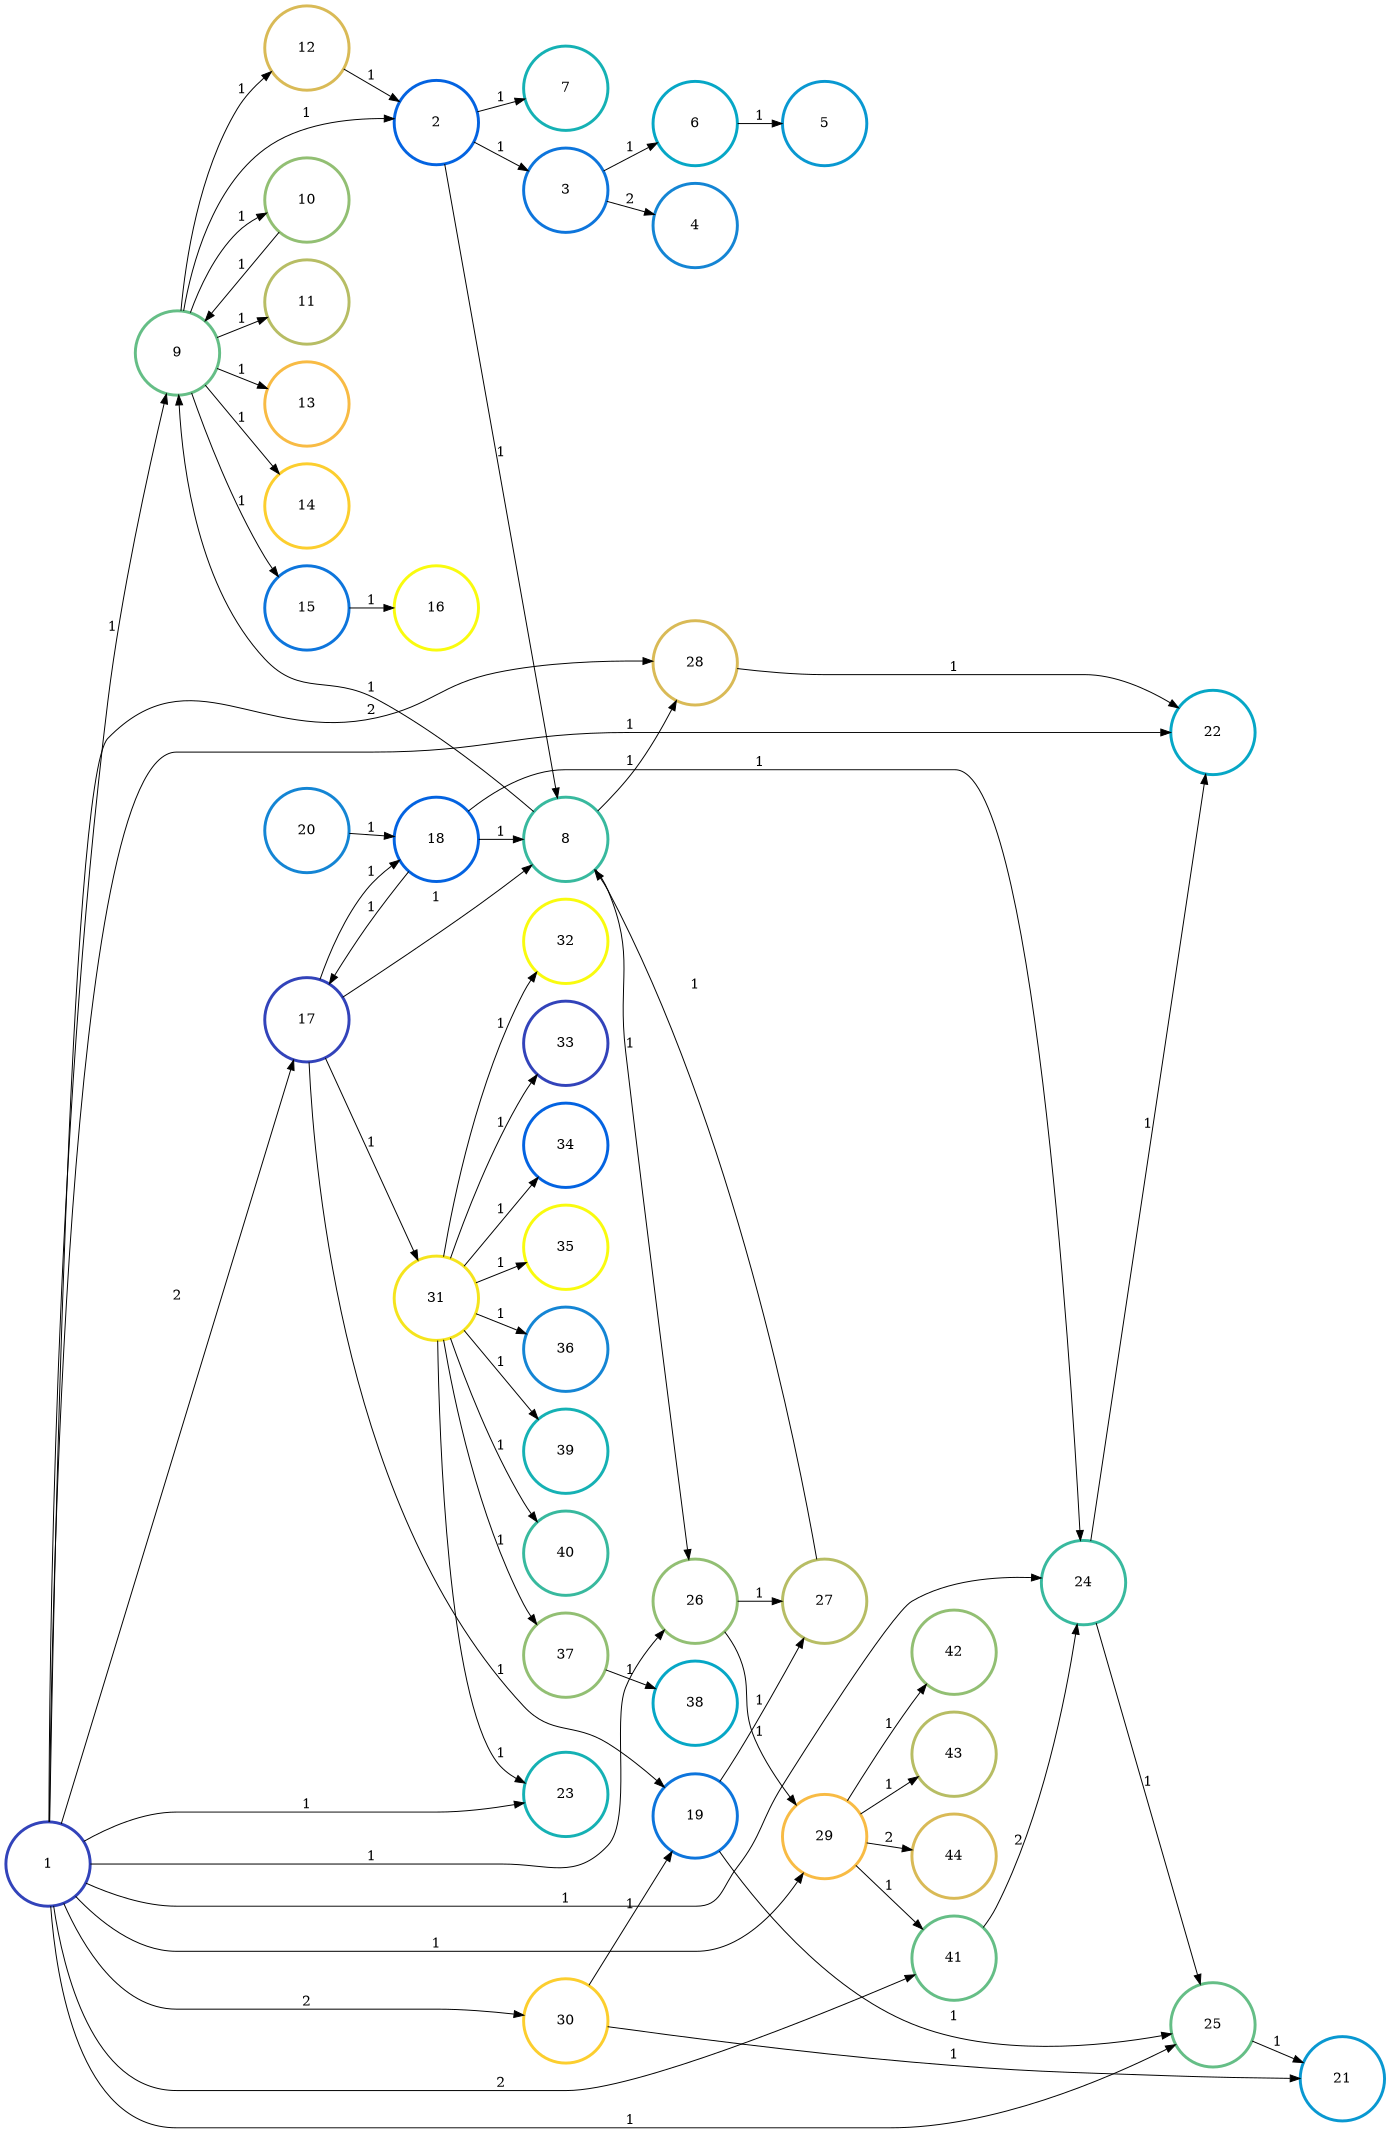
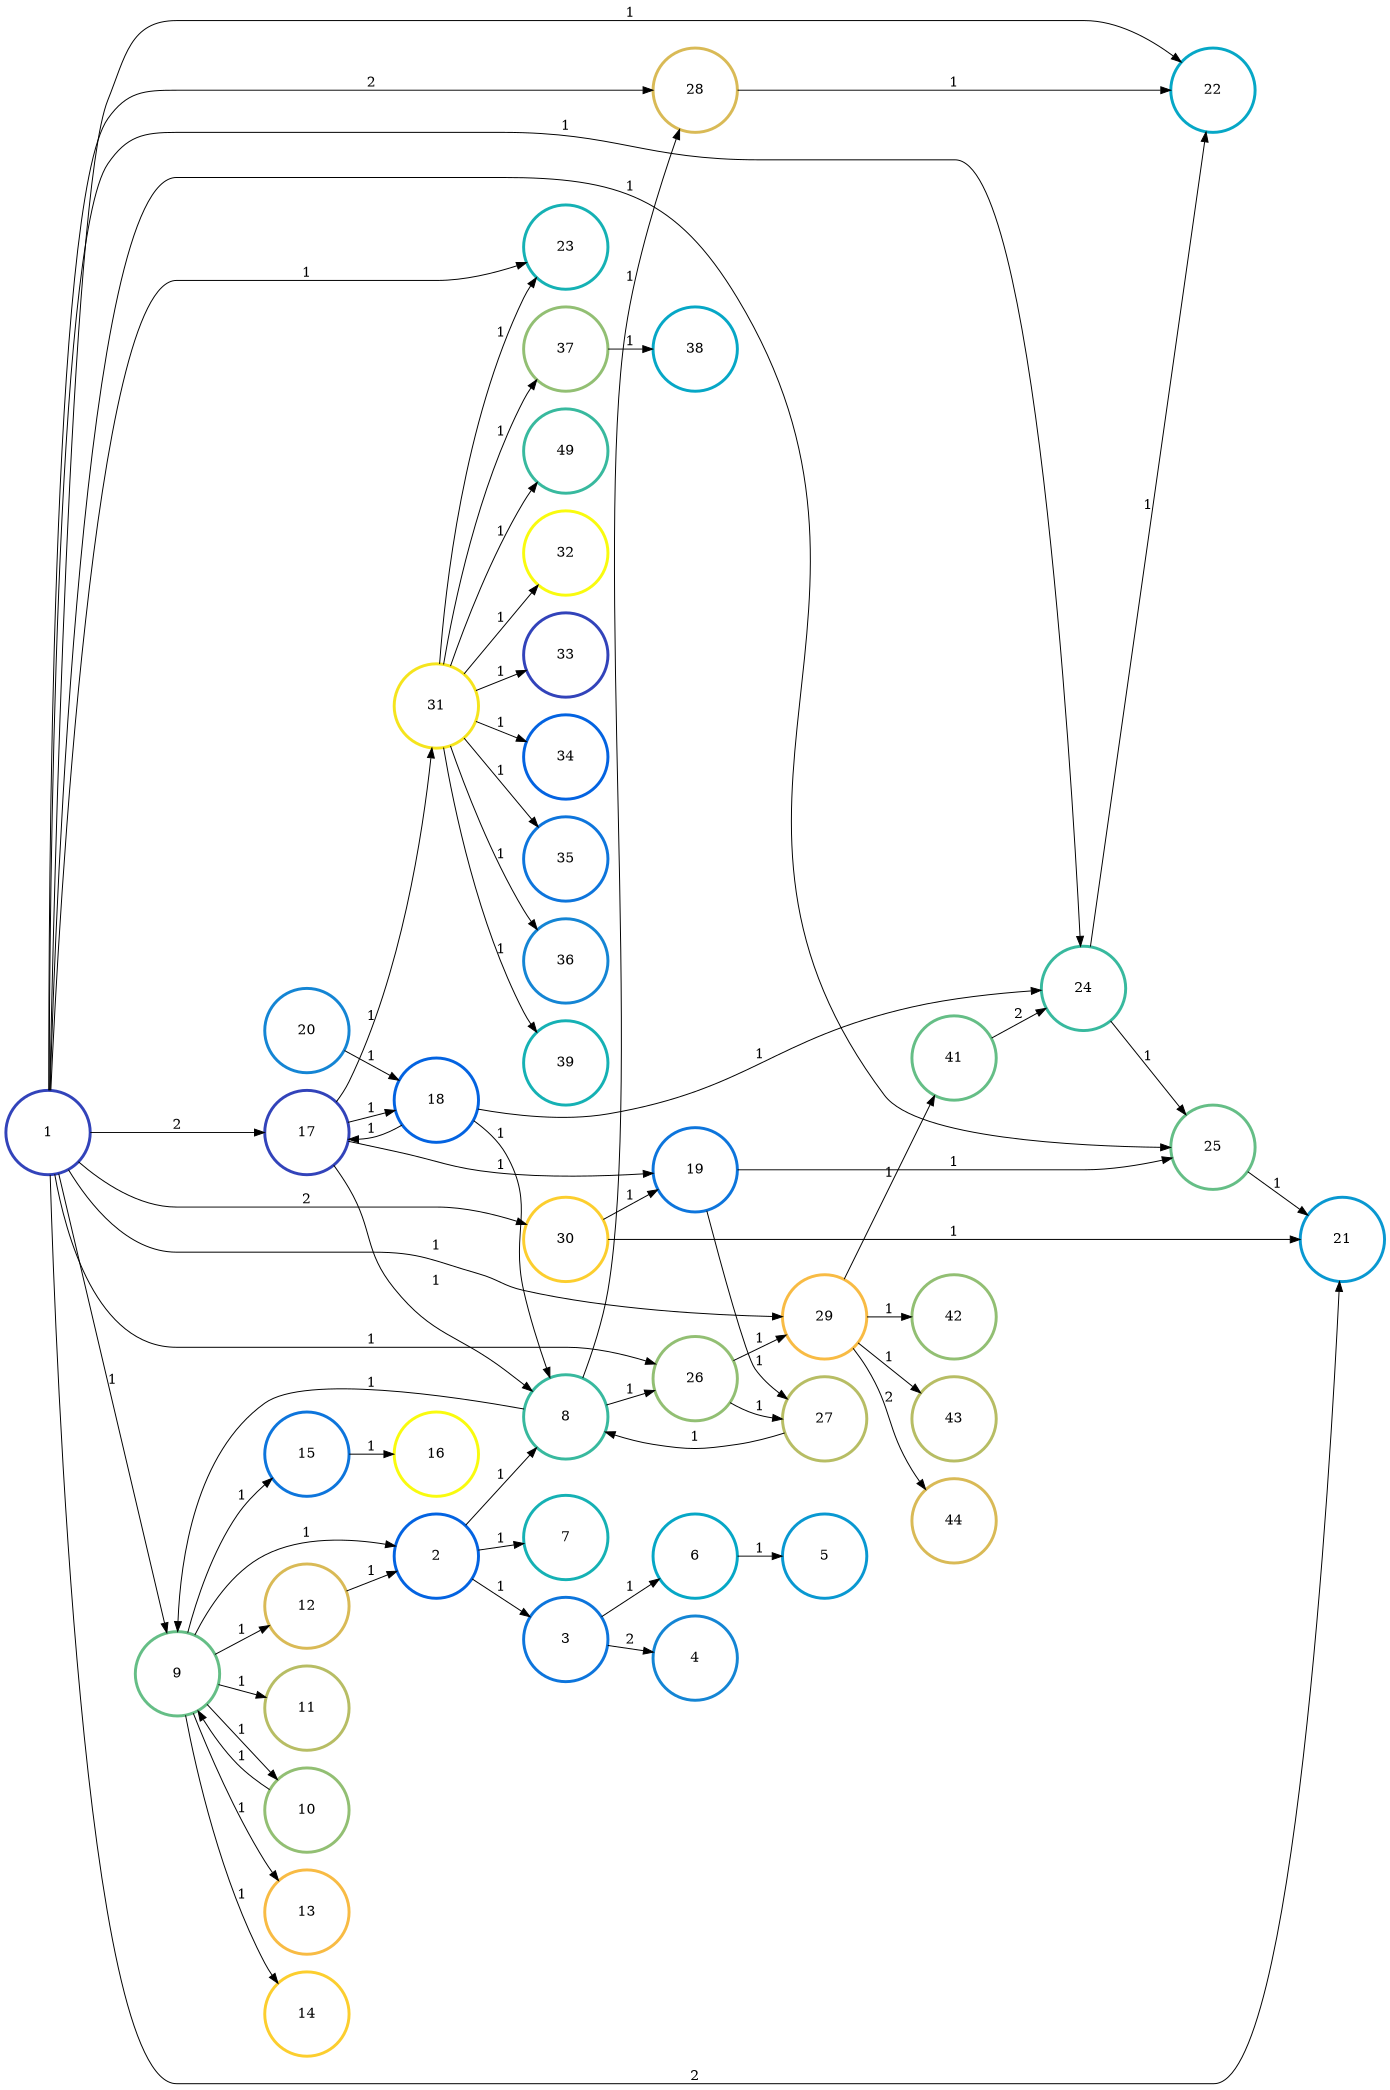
(566, 1247) -> (566, 859)
(566, 1553) -> (566, 451)
(431, 2091) -> (637, 2084)
